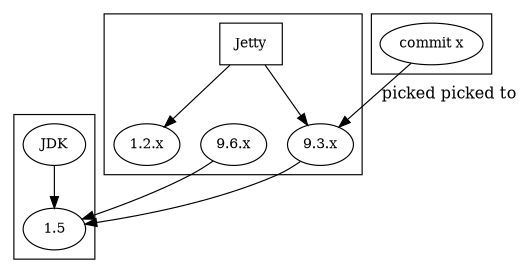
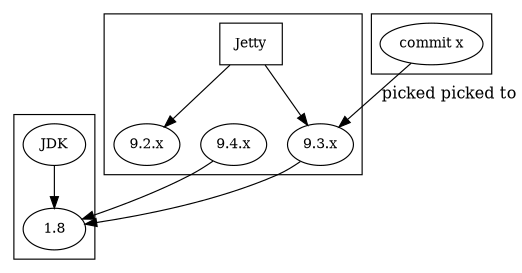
(147, 145) -> (147, 145)
(234, 145) -> (234, 145)
(54, 229) -> (54, 229)
